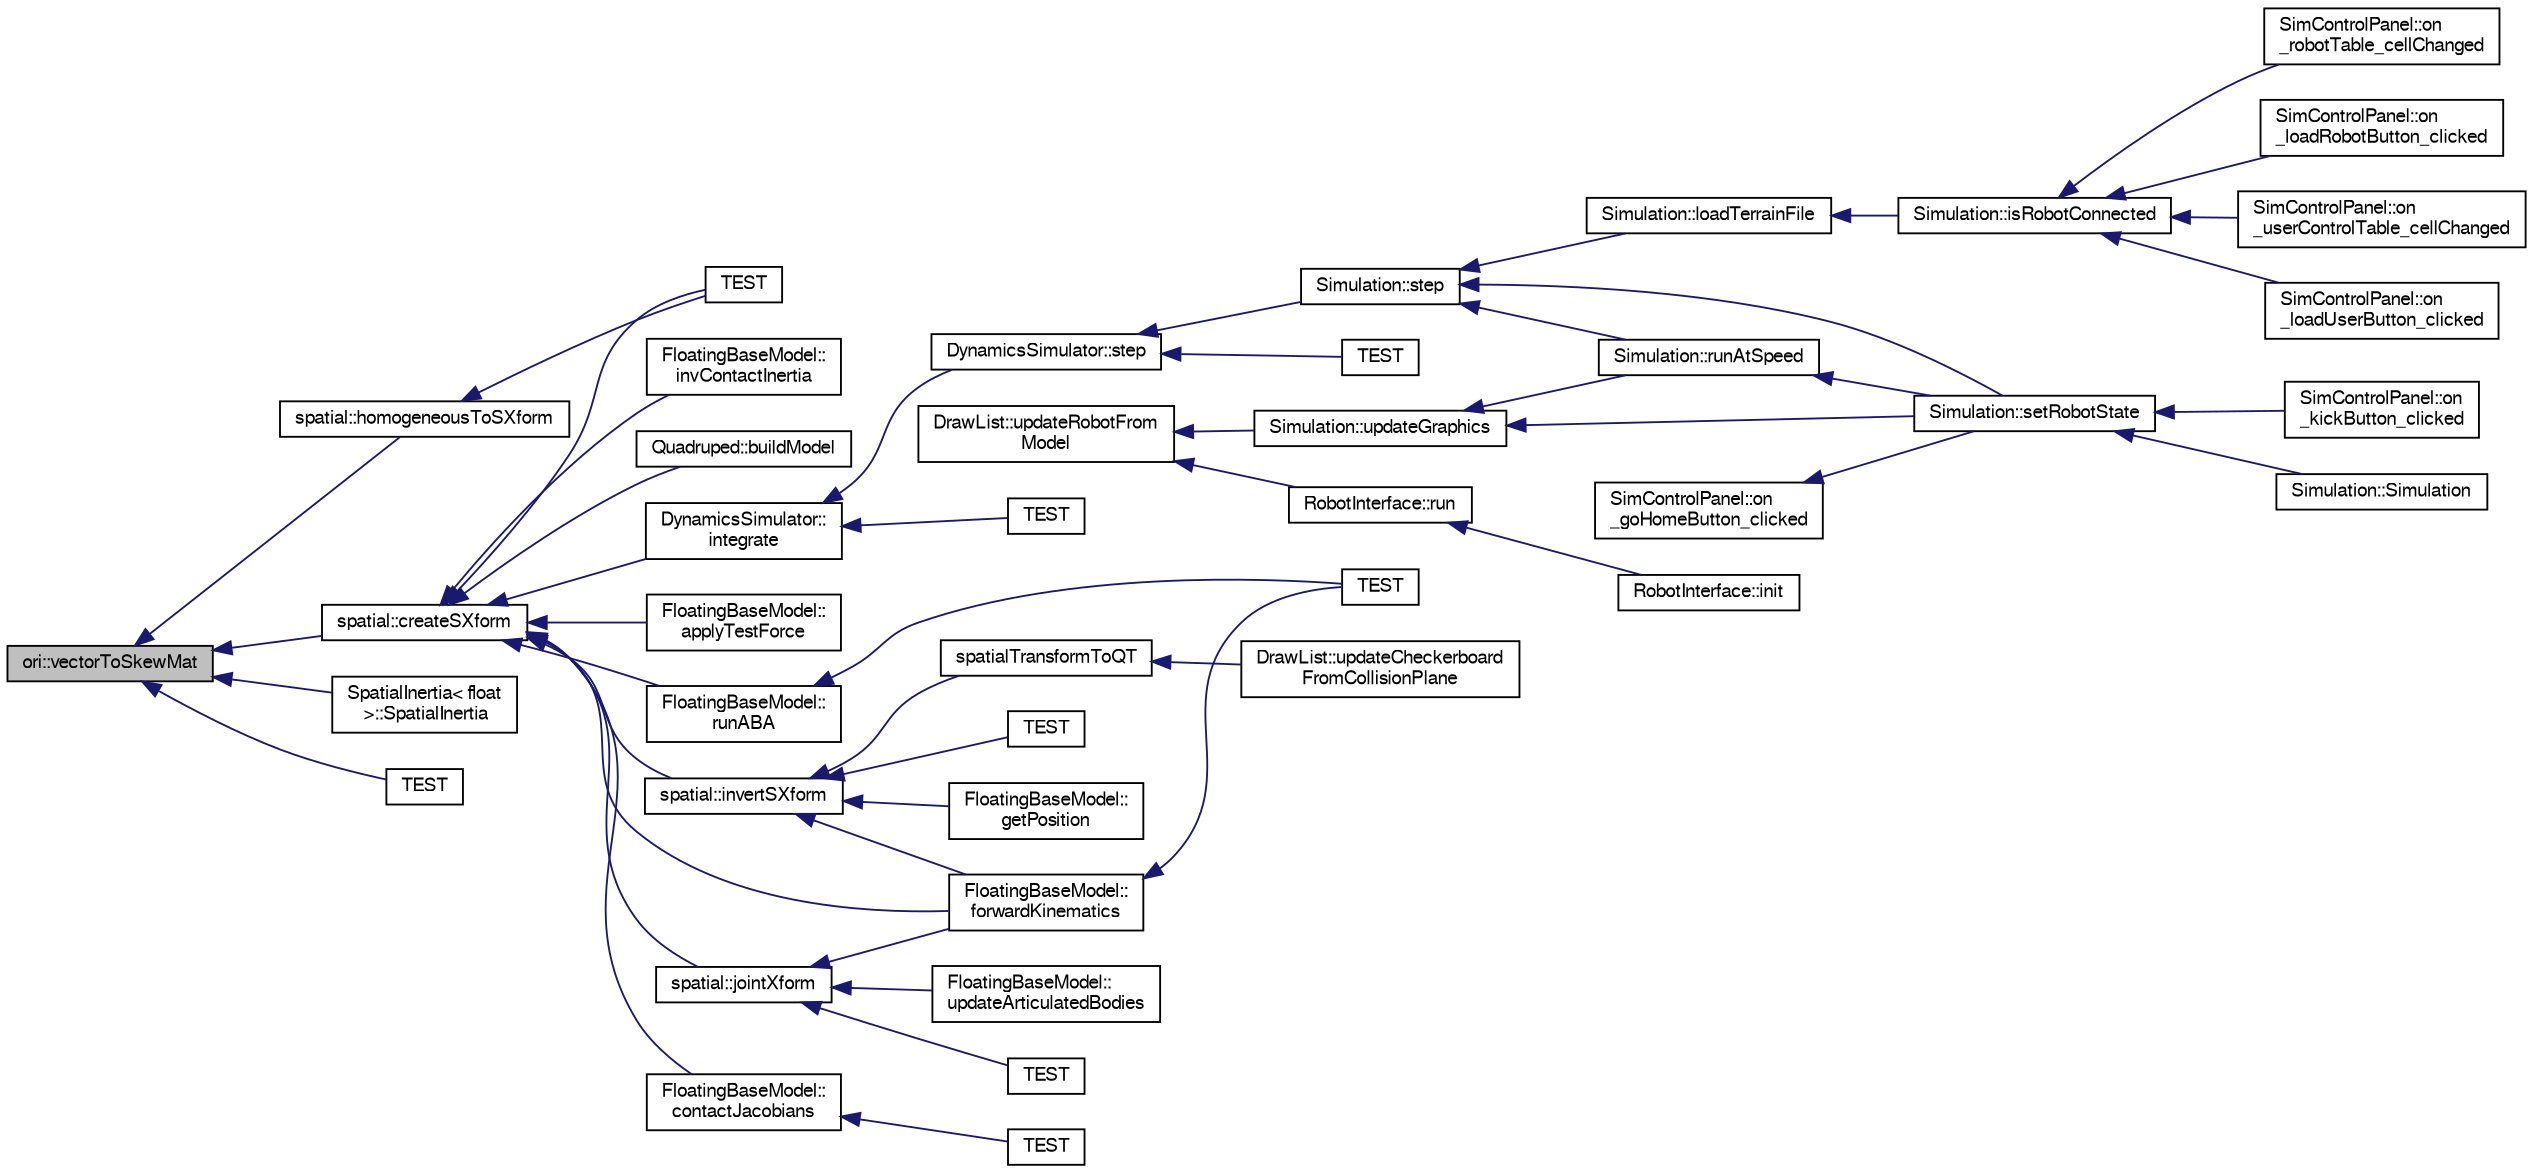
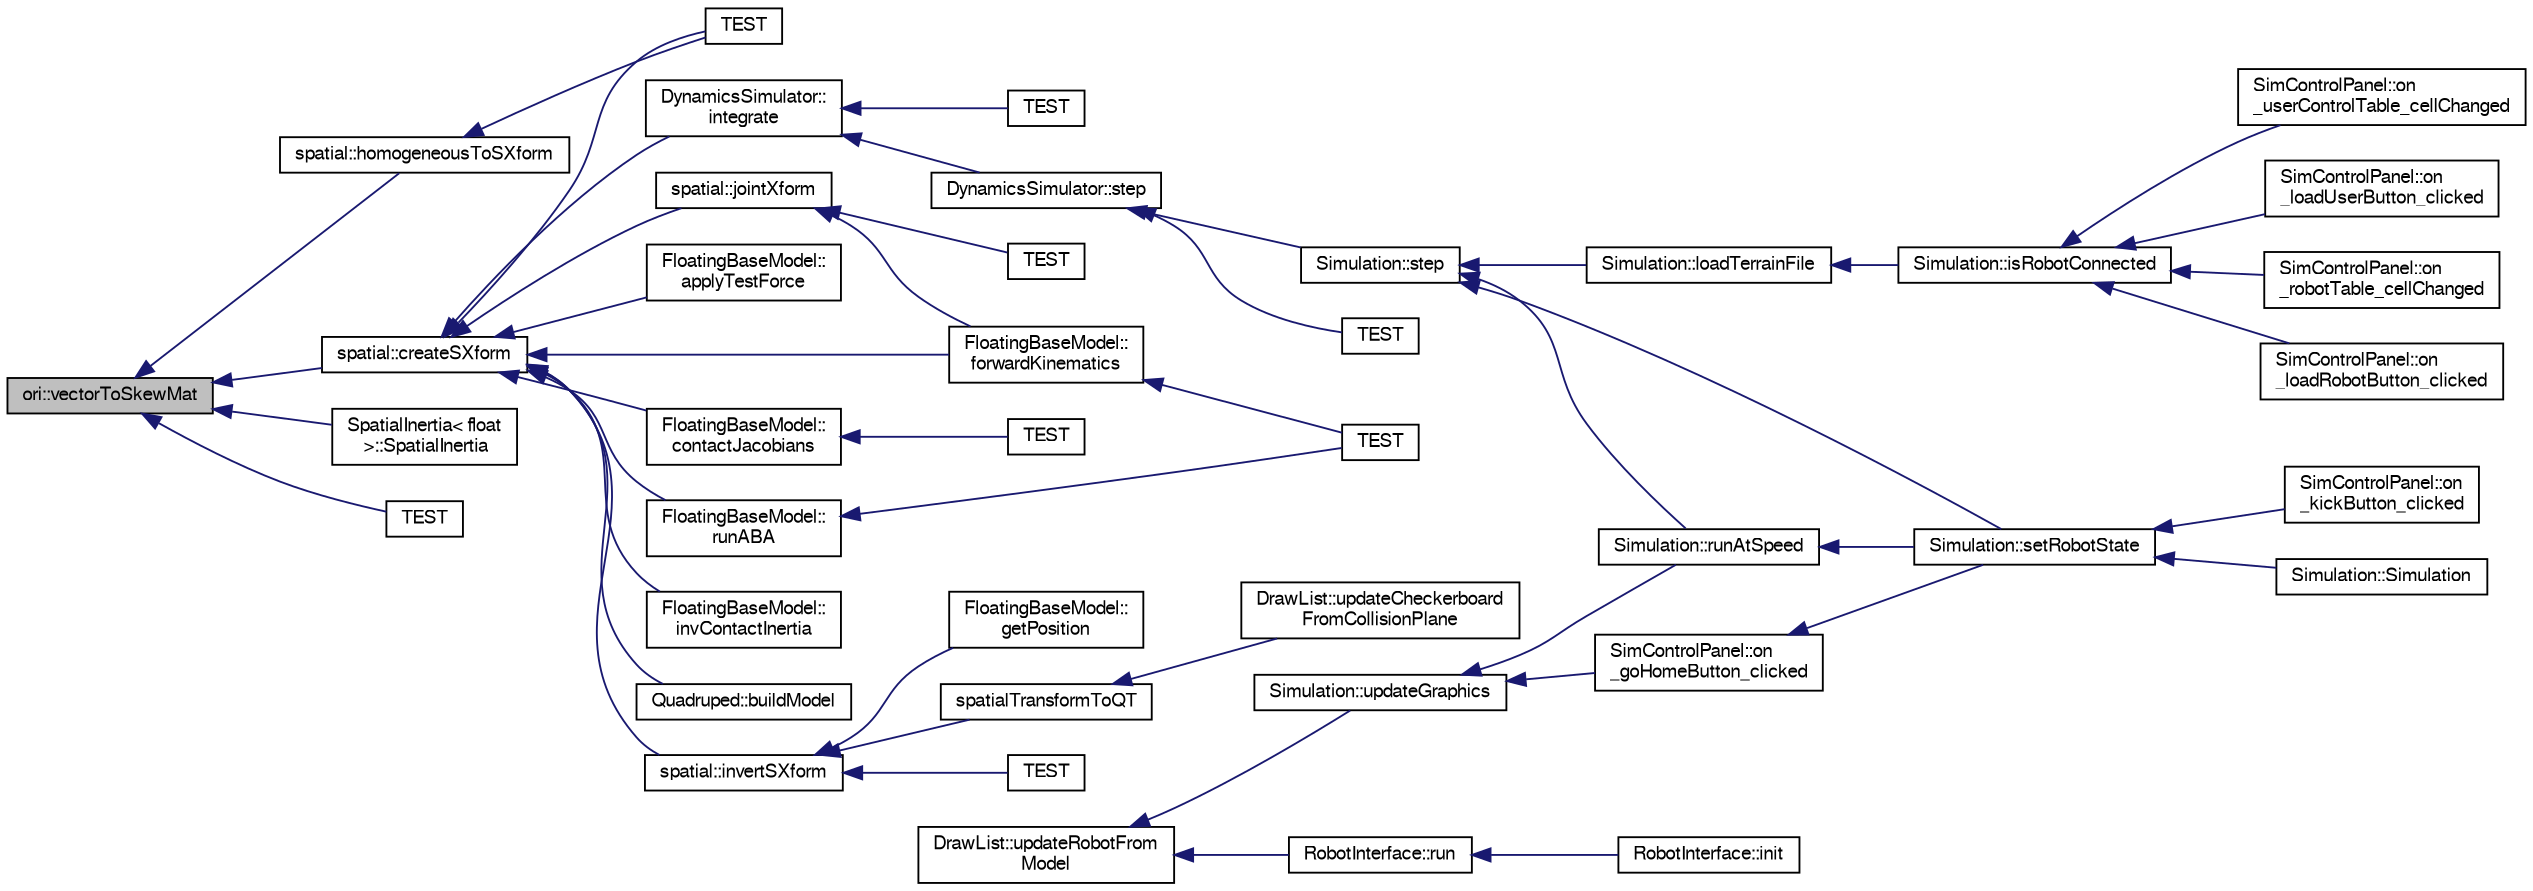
(1720, 421) -> (1561, 676)
(890, 847) -> none
(1046, 994) -> none
